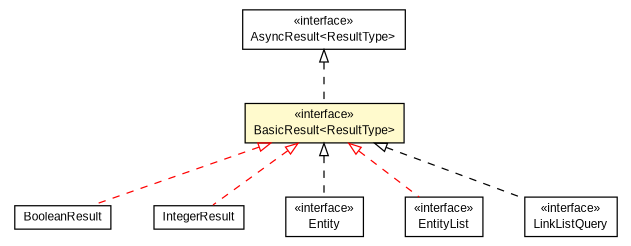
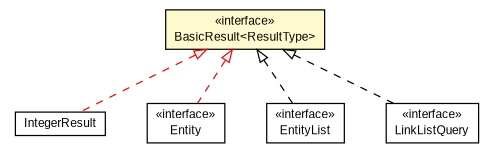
(324, 30) -> none
(389, 174) -> (278, 82)
(324, 176) -> (211, 82)
(63, 217) -> none
